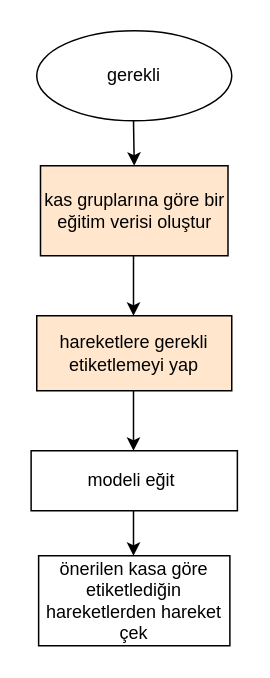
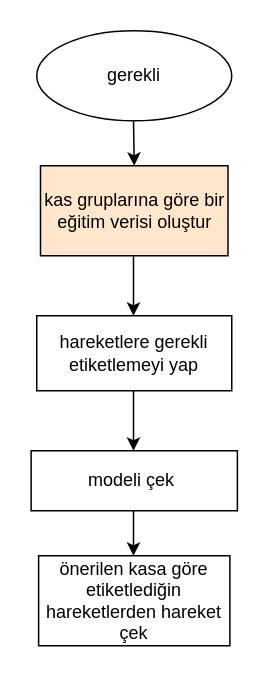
(134, 353) -> (134, 353)
(134, 481) -> (134, 481)
